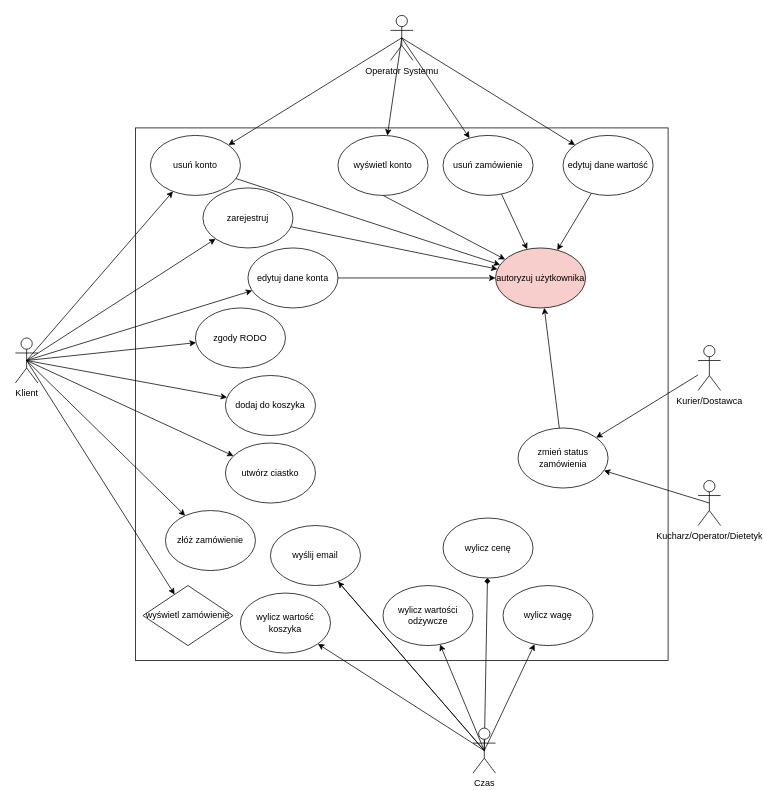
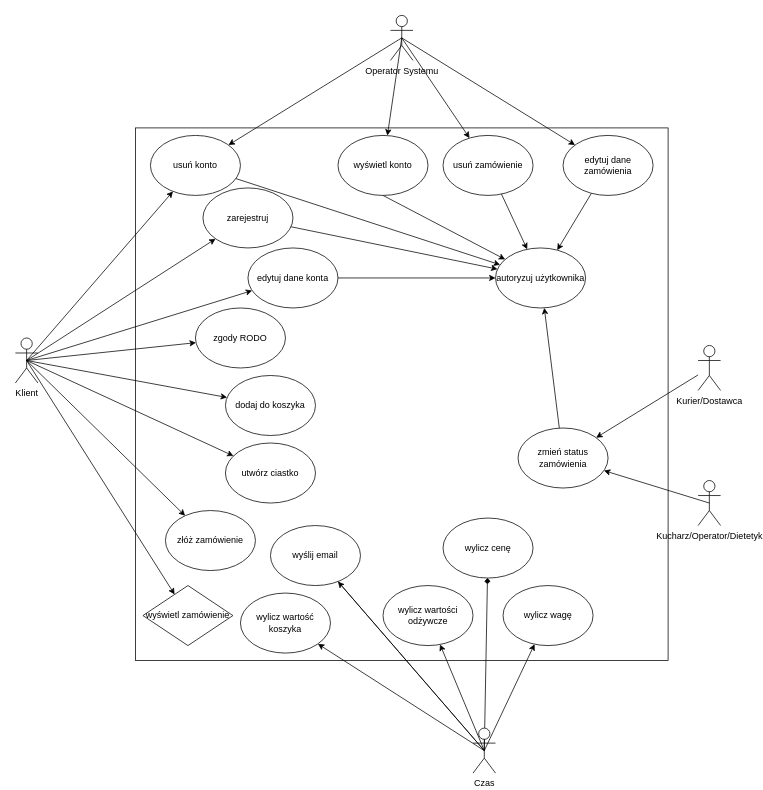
(608, 165) -> (608, 165)
(540, 278) -> (540, 278)
